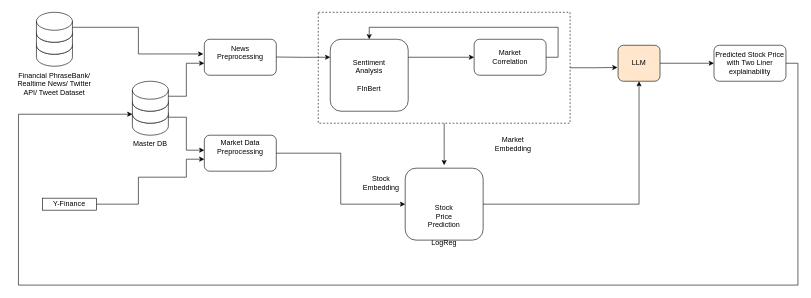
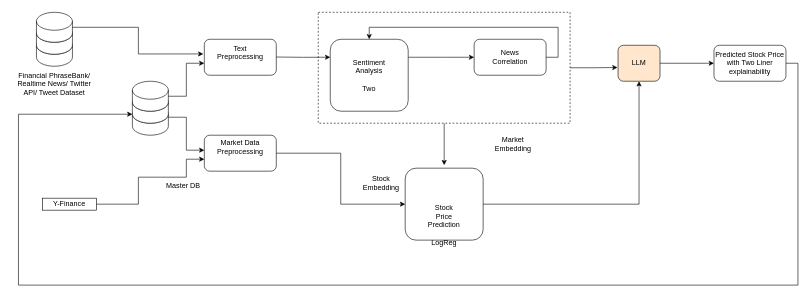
(240, 57) -> (240, 57)
(510, 57) -> (510, 57)
(369, 75) -> (369, 75)
(150, 144) -> (183, 186)
